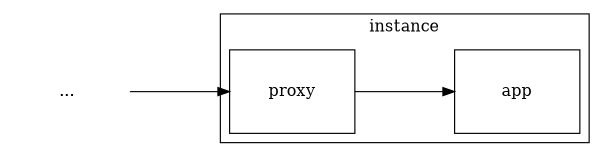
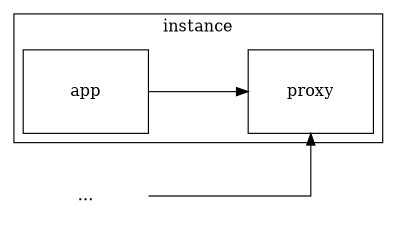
(399, 92) -> (192, 92)
